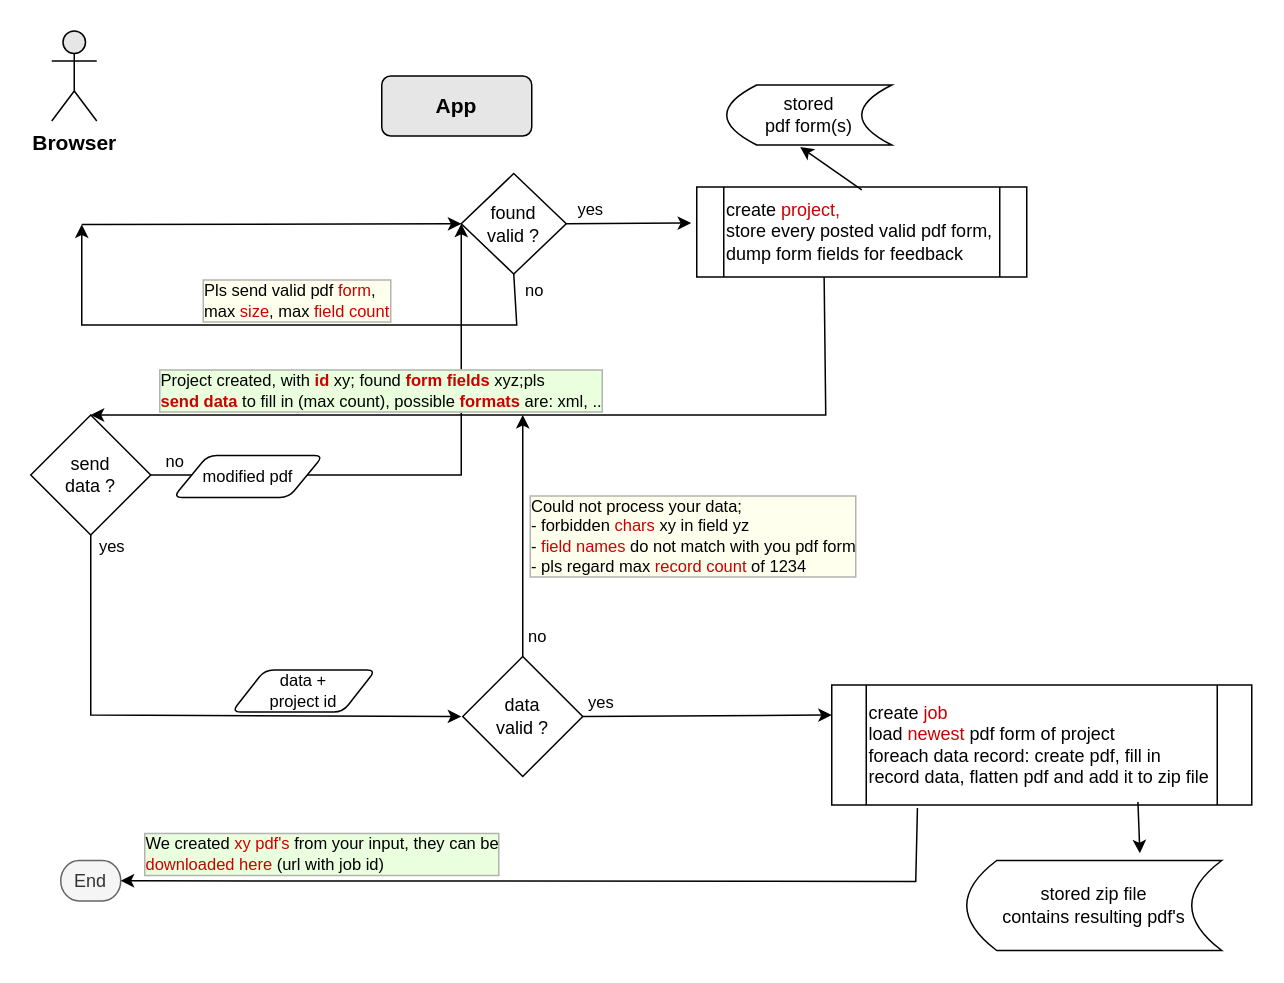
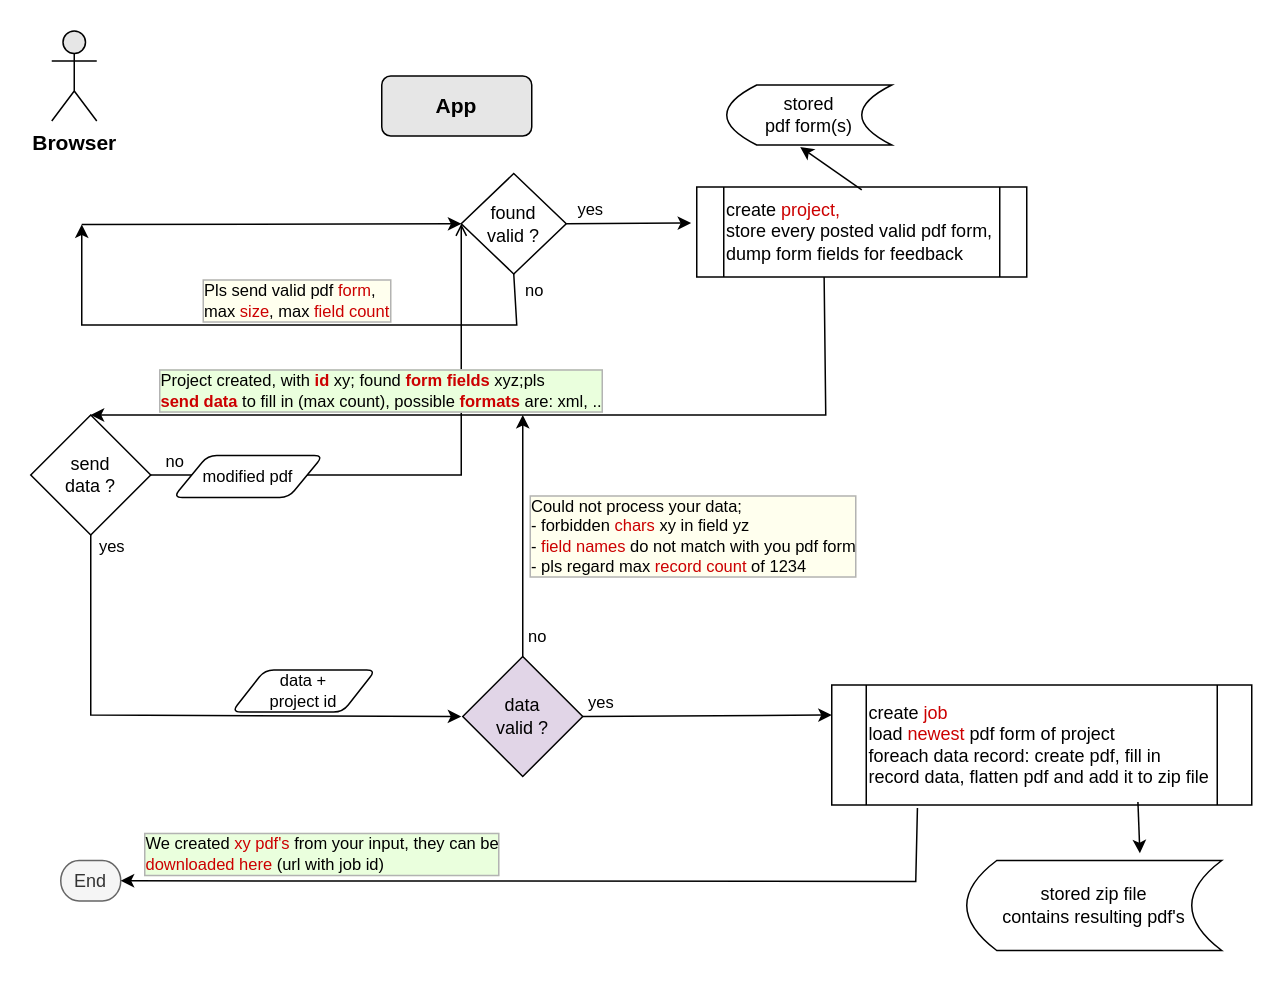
(461, 235) -> (461, 232)
(523, 716) -> (523, 716)
